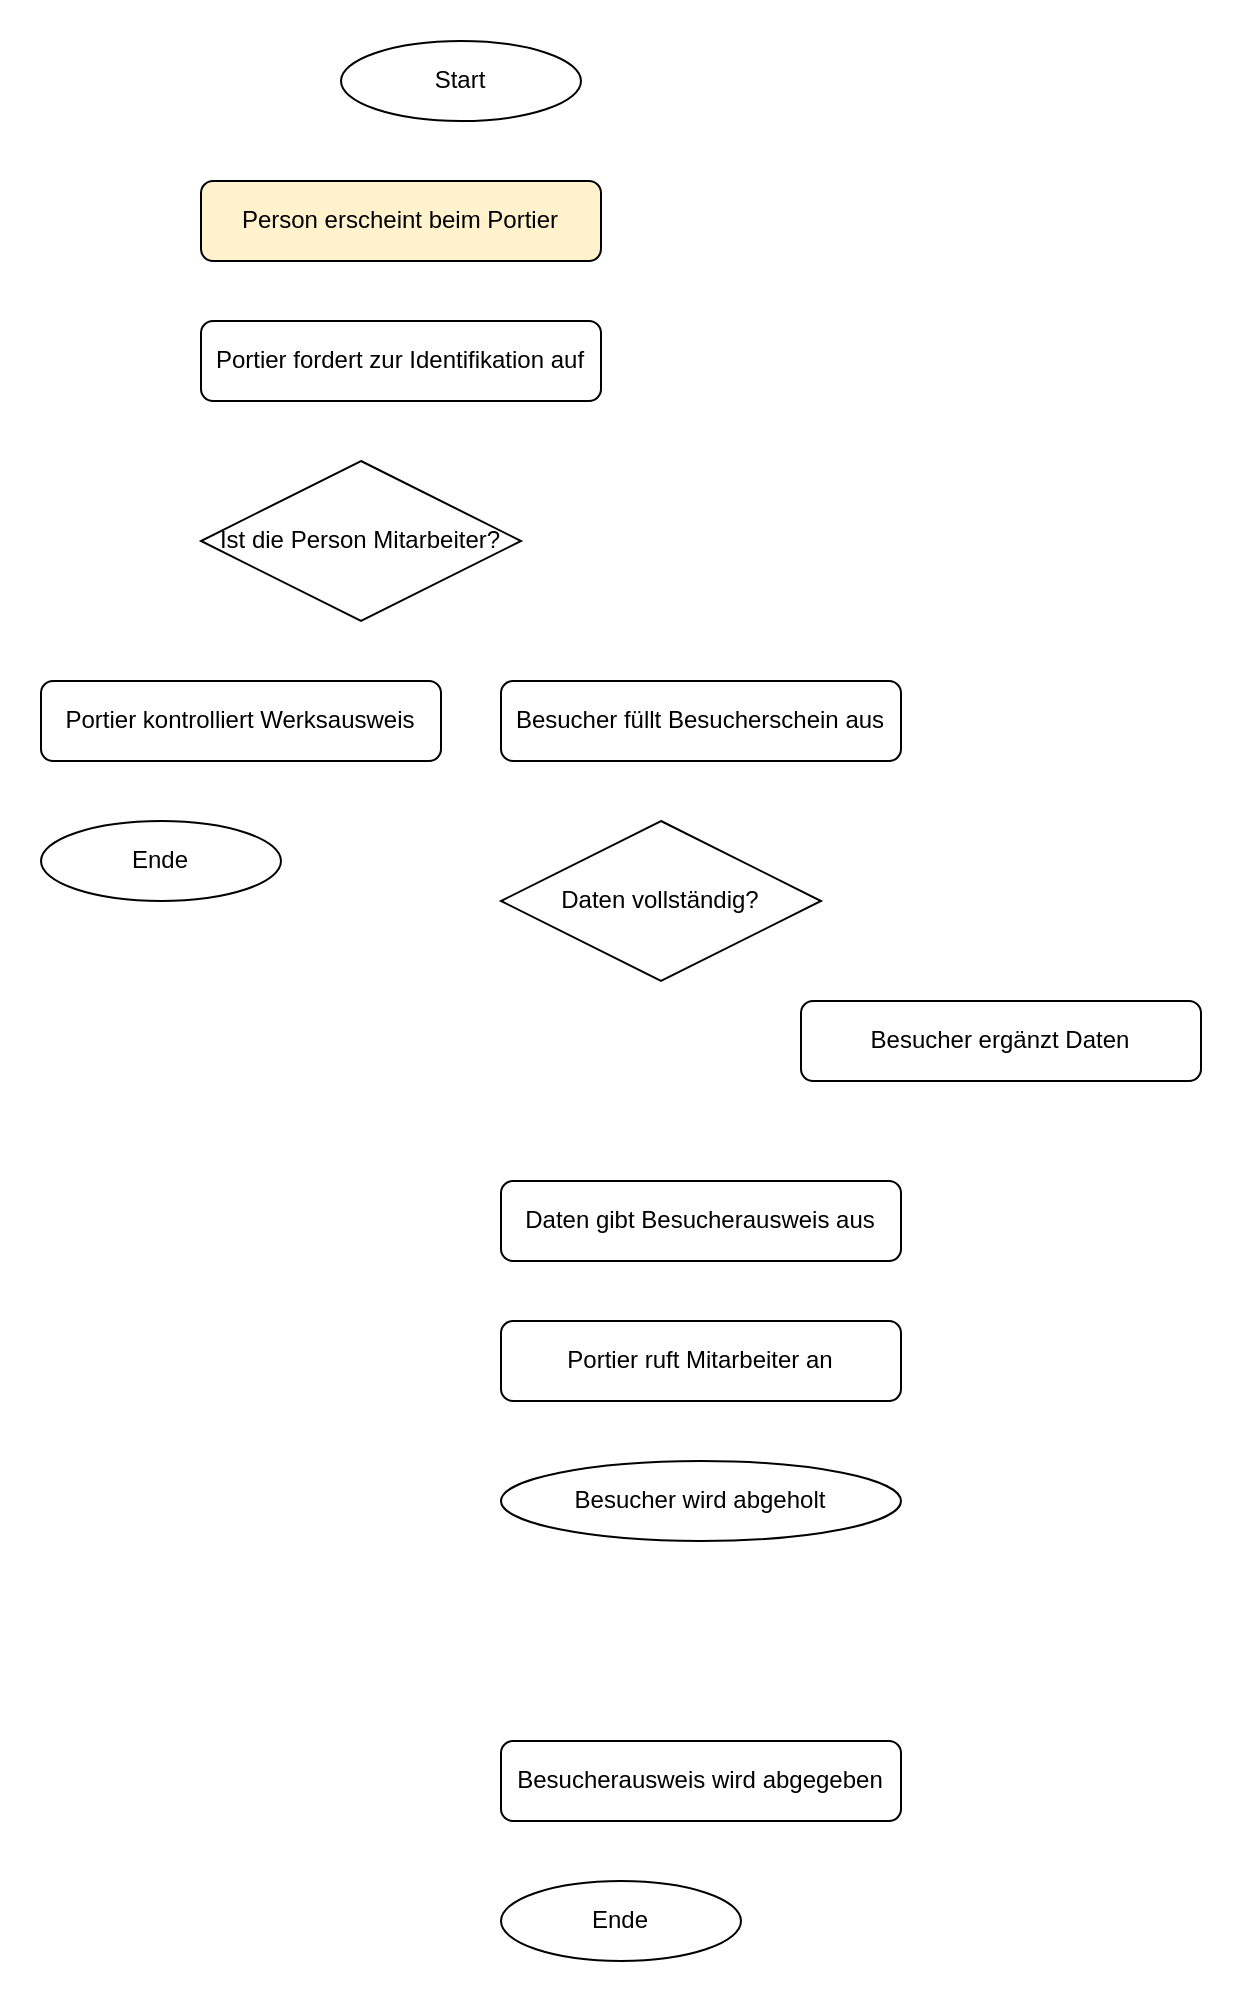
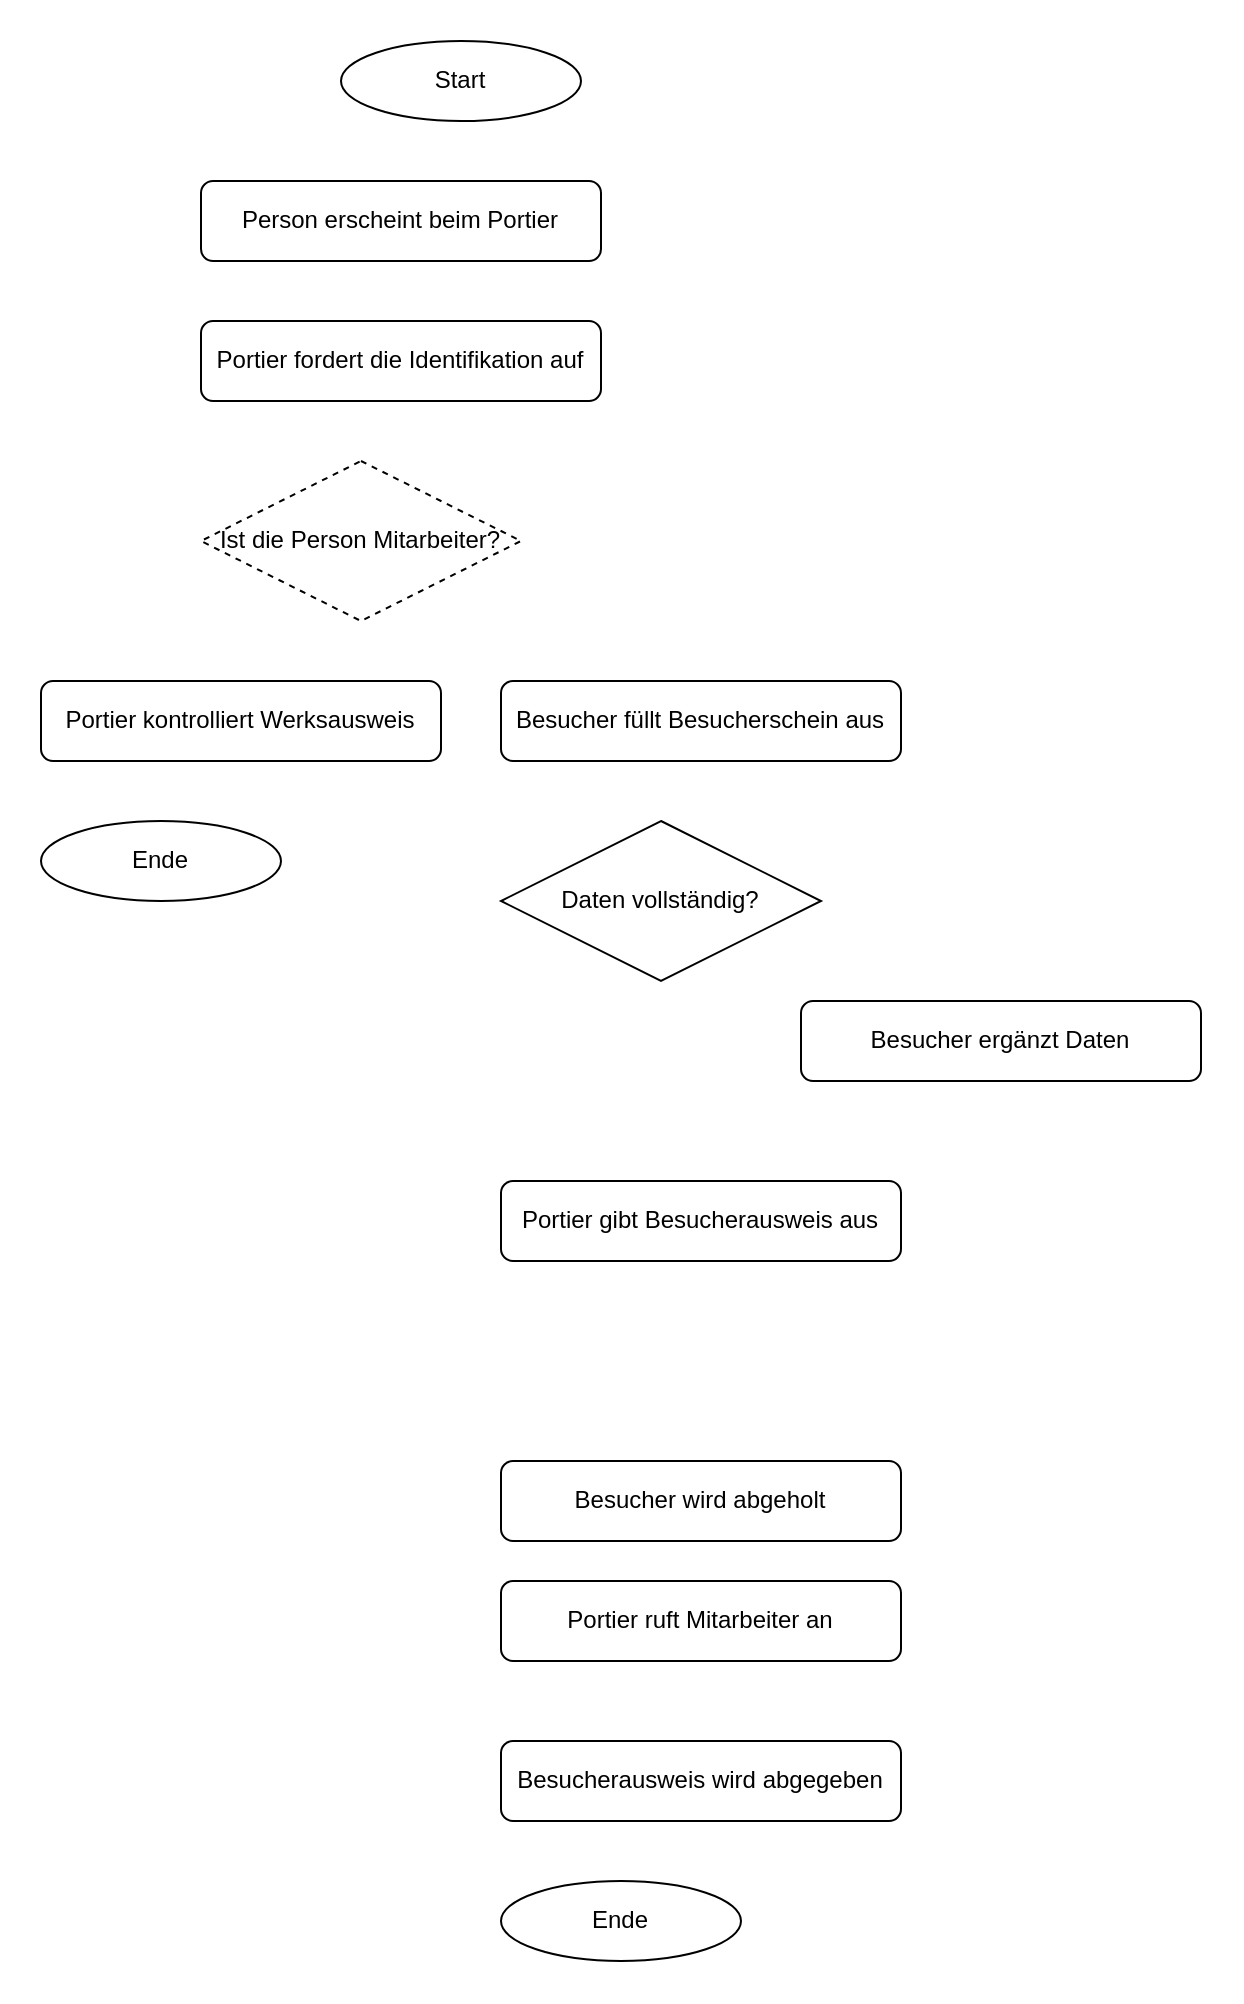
(401, 221) -> (401, 221)
(401, 361) -> (401, 361)
(361, 541) -> (361, 541)
(701, 1221) -> (701, 1221)
(701, 1361) -> (701, 1621)
(701, 1501) -> (701, 1501)
